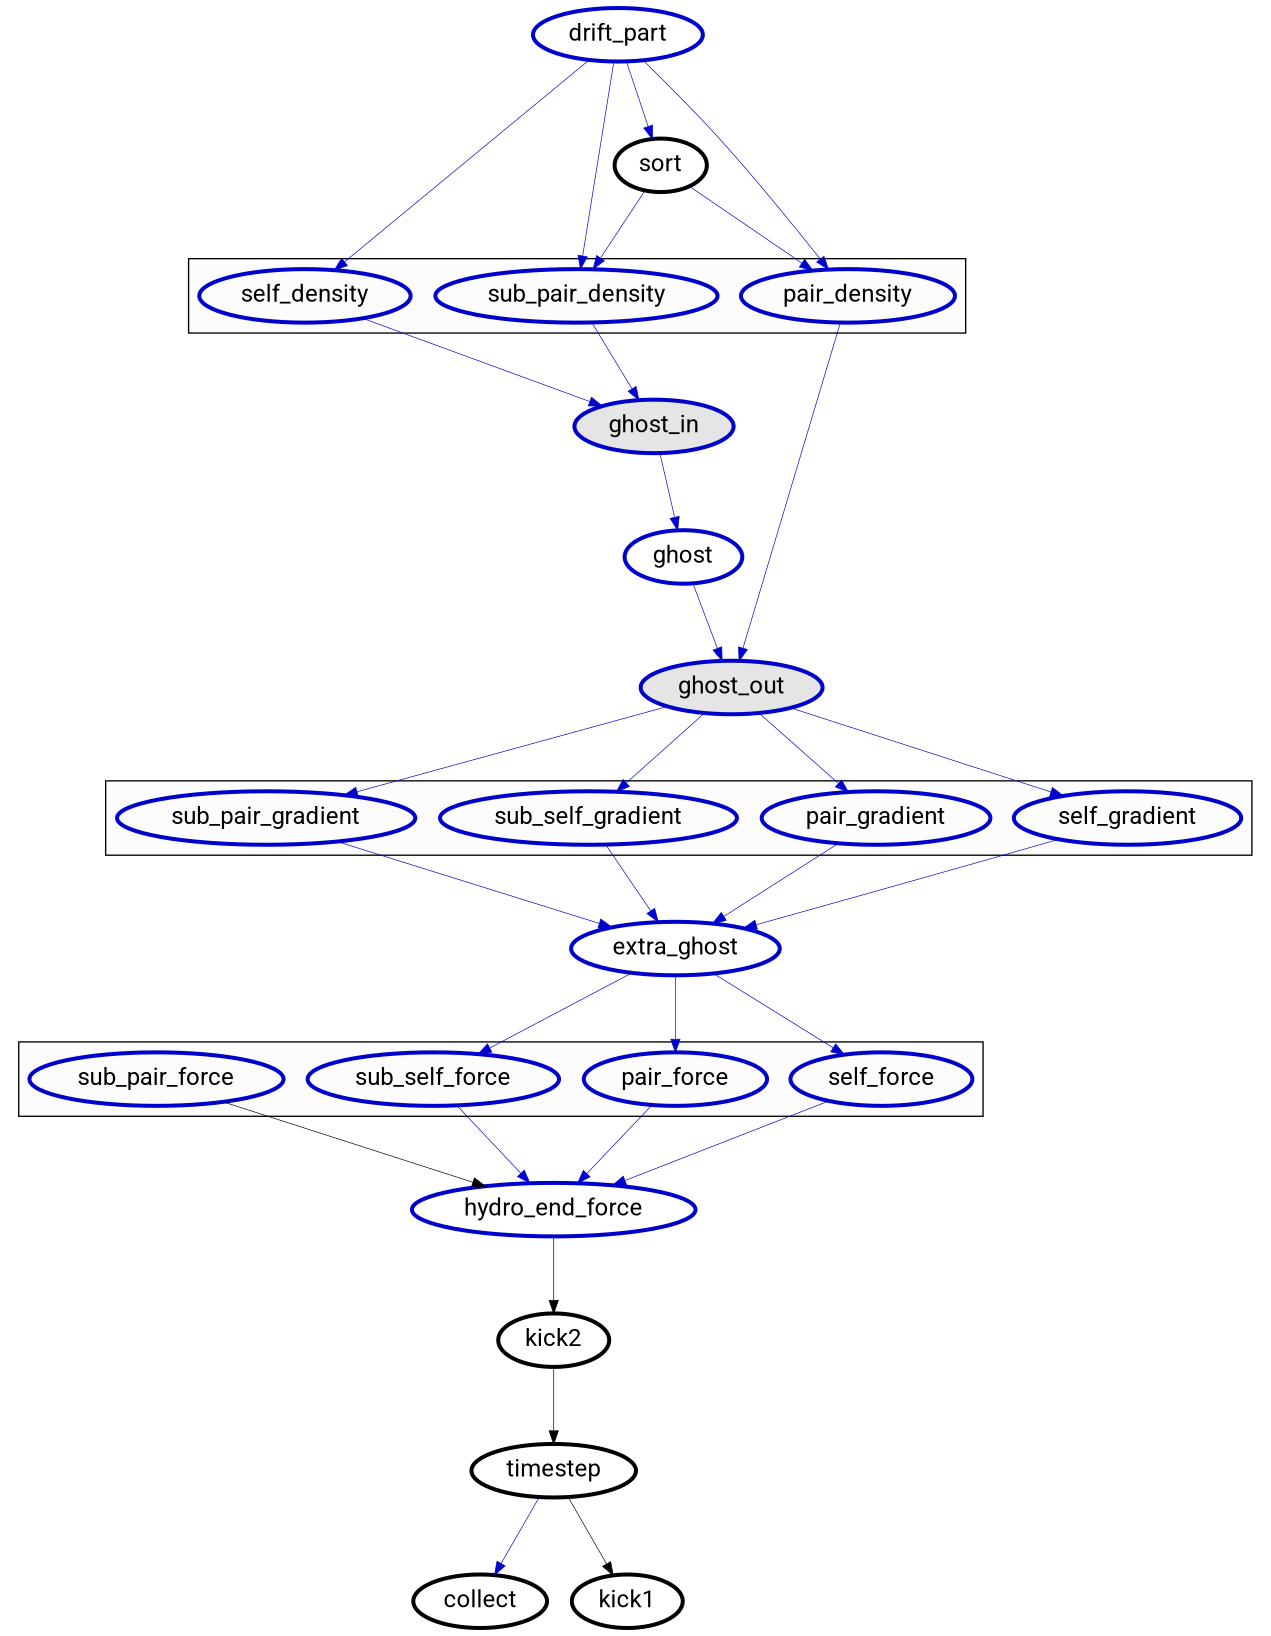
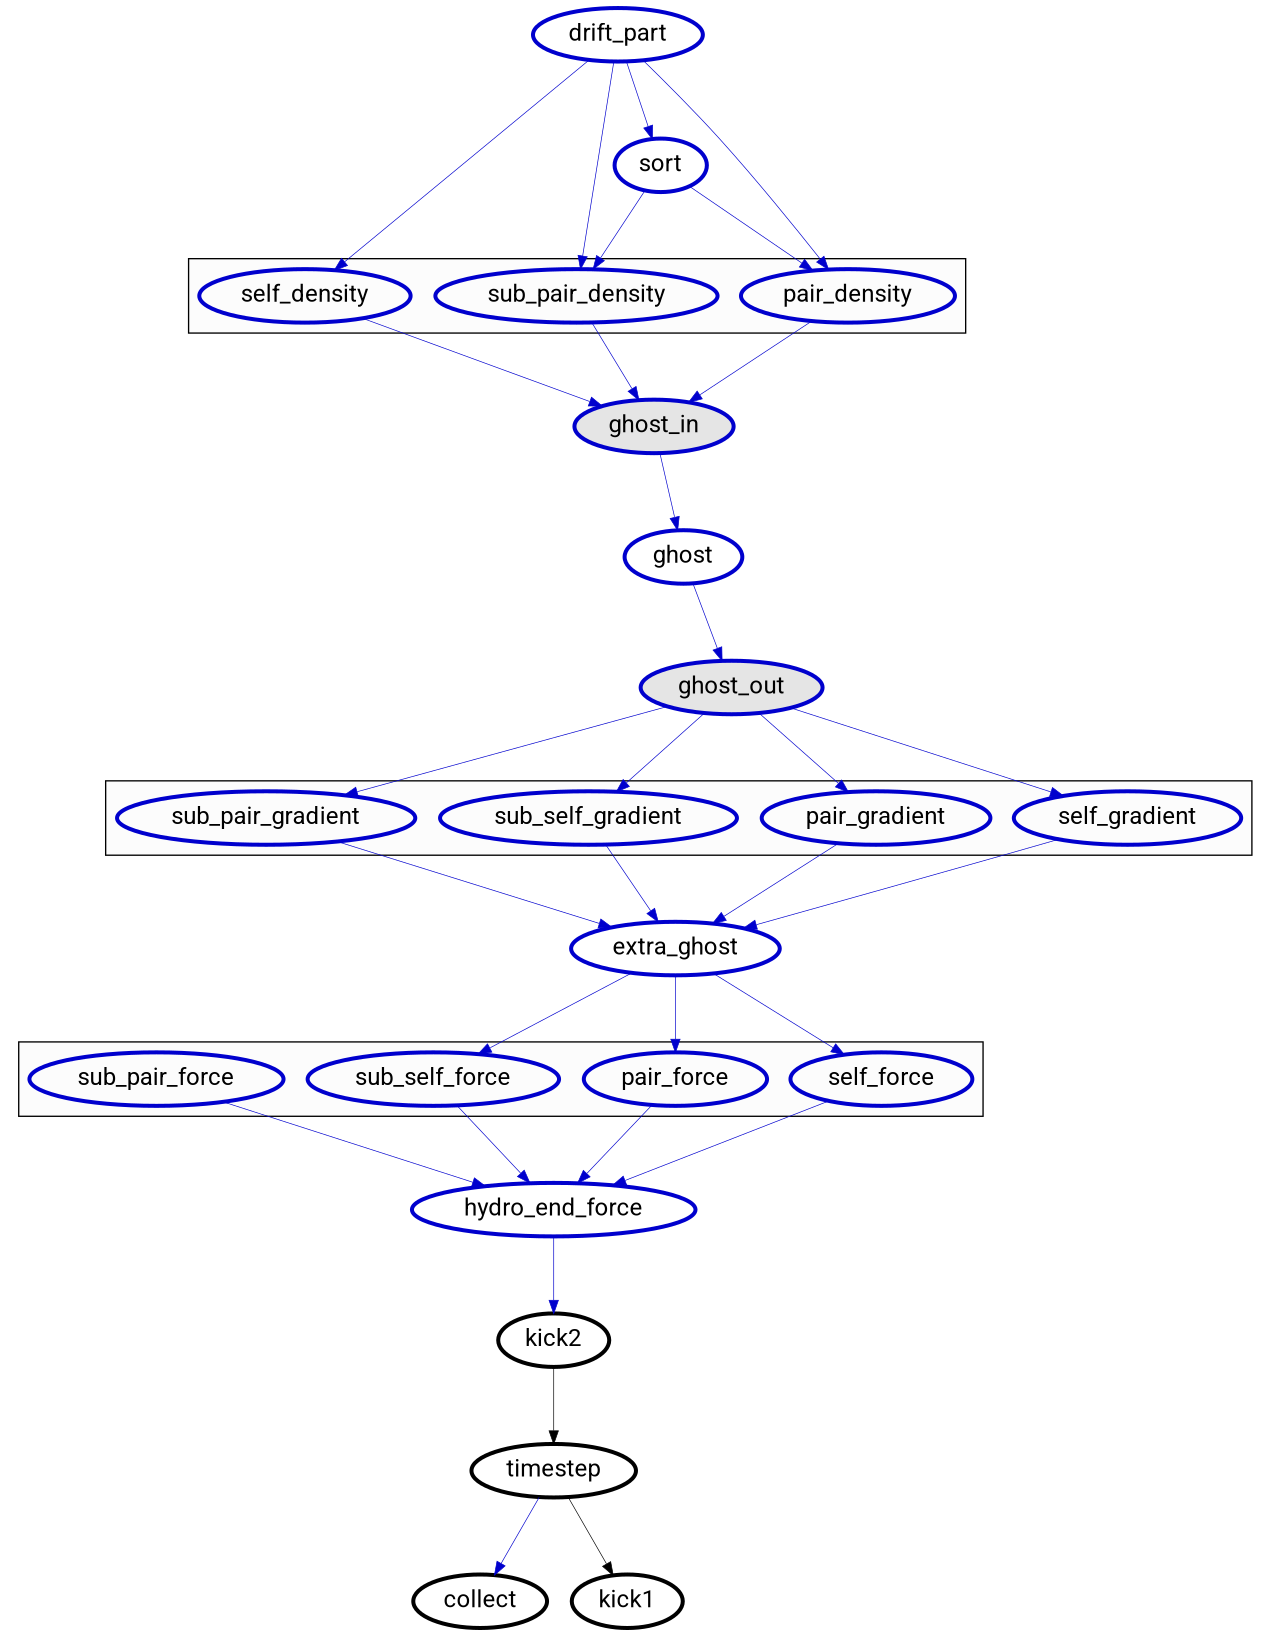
(661, 165) -> (661, 165)
(792, 485) -> (756, 358)
(348, 1142) -> (348, 1142)
(554, 1268) -> (554, 1268)
